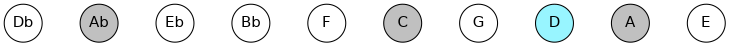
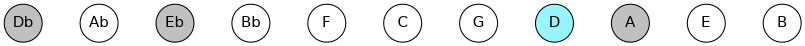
(23, 23) -> (23, 23)
(99, 23) -> (99, 23)
(175, 23) -> (175, 23)
(403, 23) -> (403, 23)
none -> (782, 23)
